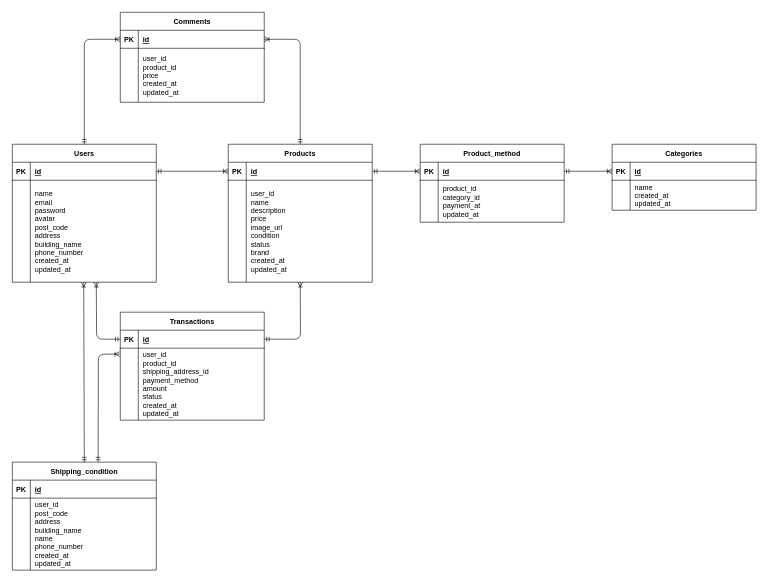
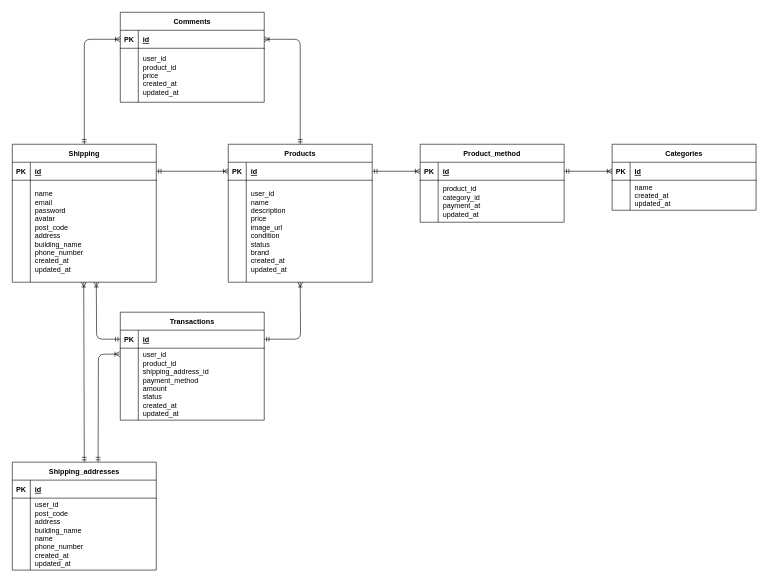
(84, 154) -> (84, 154)
(84, 472) -> (84, 472)
